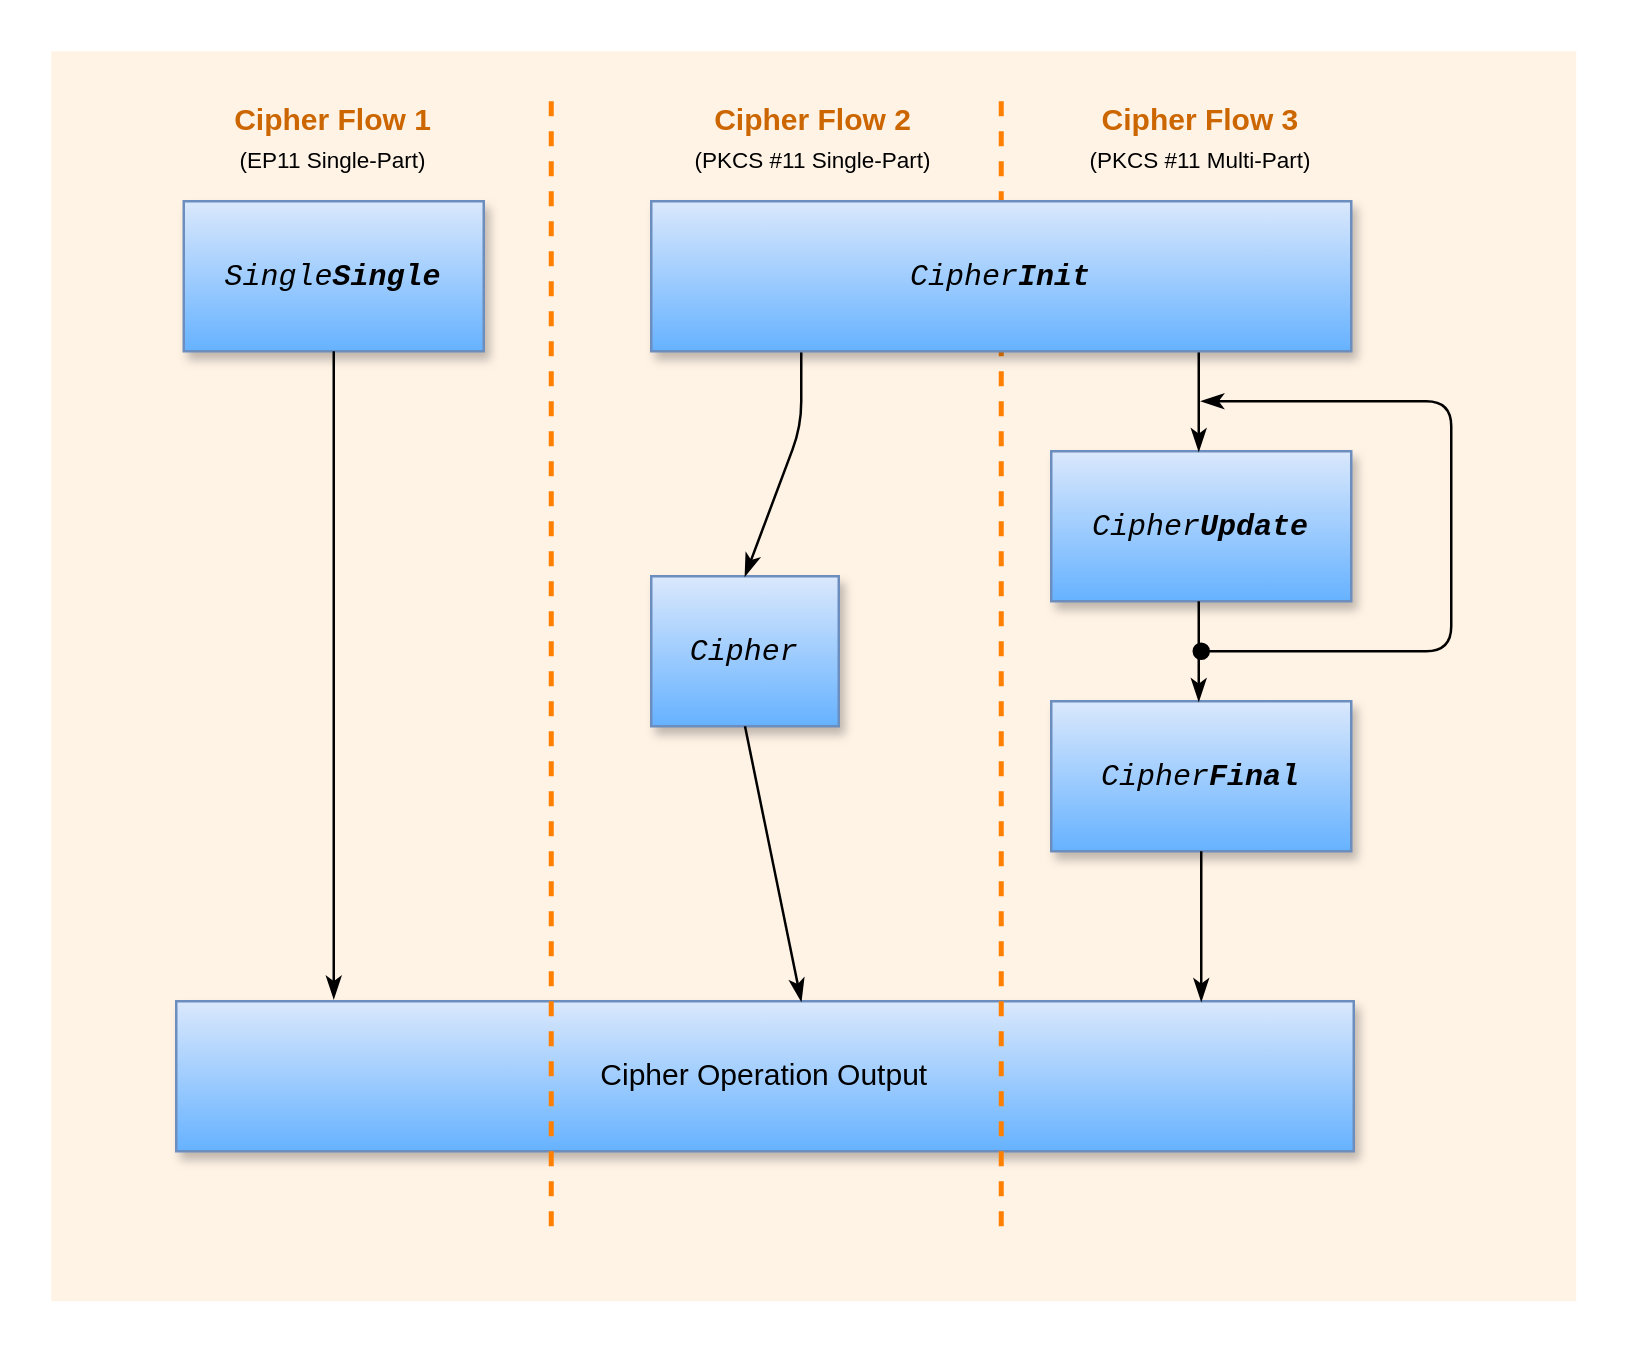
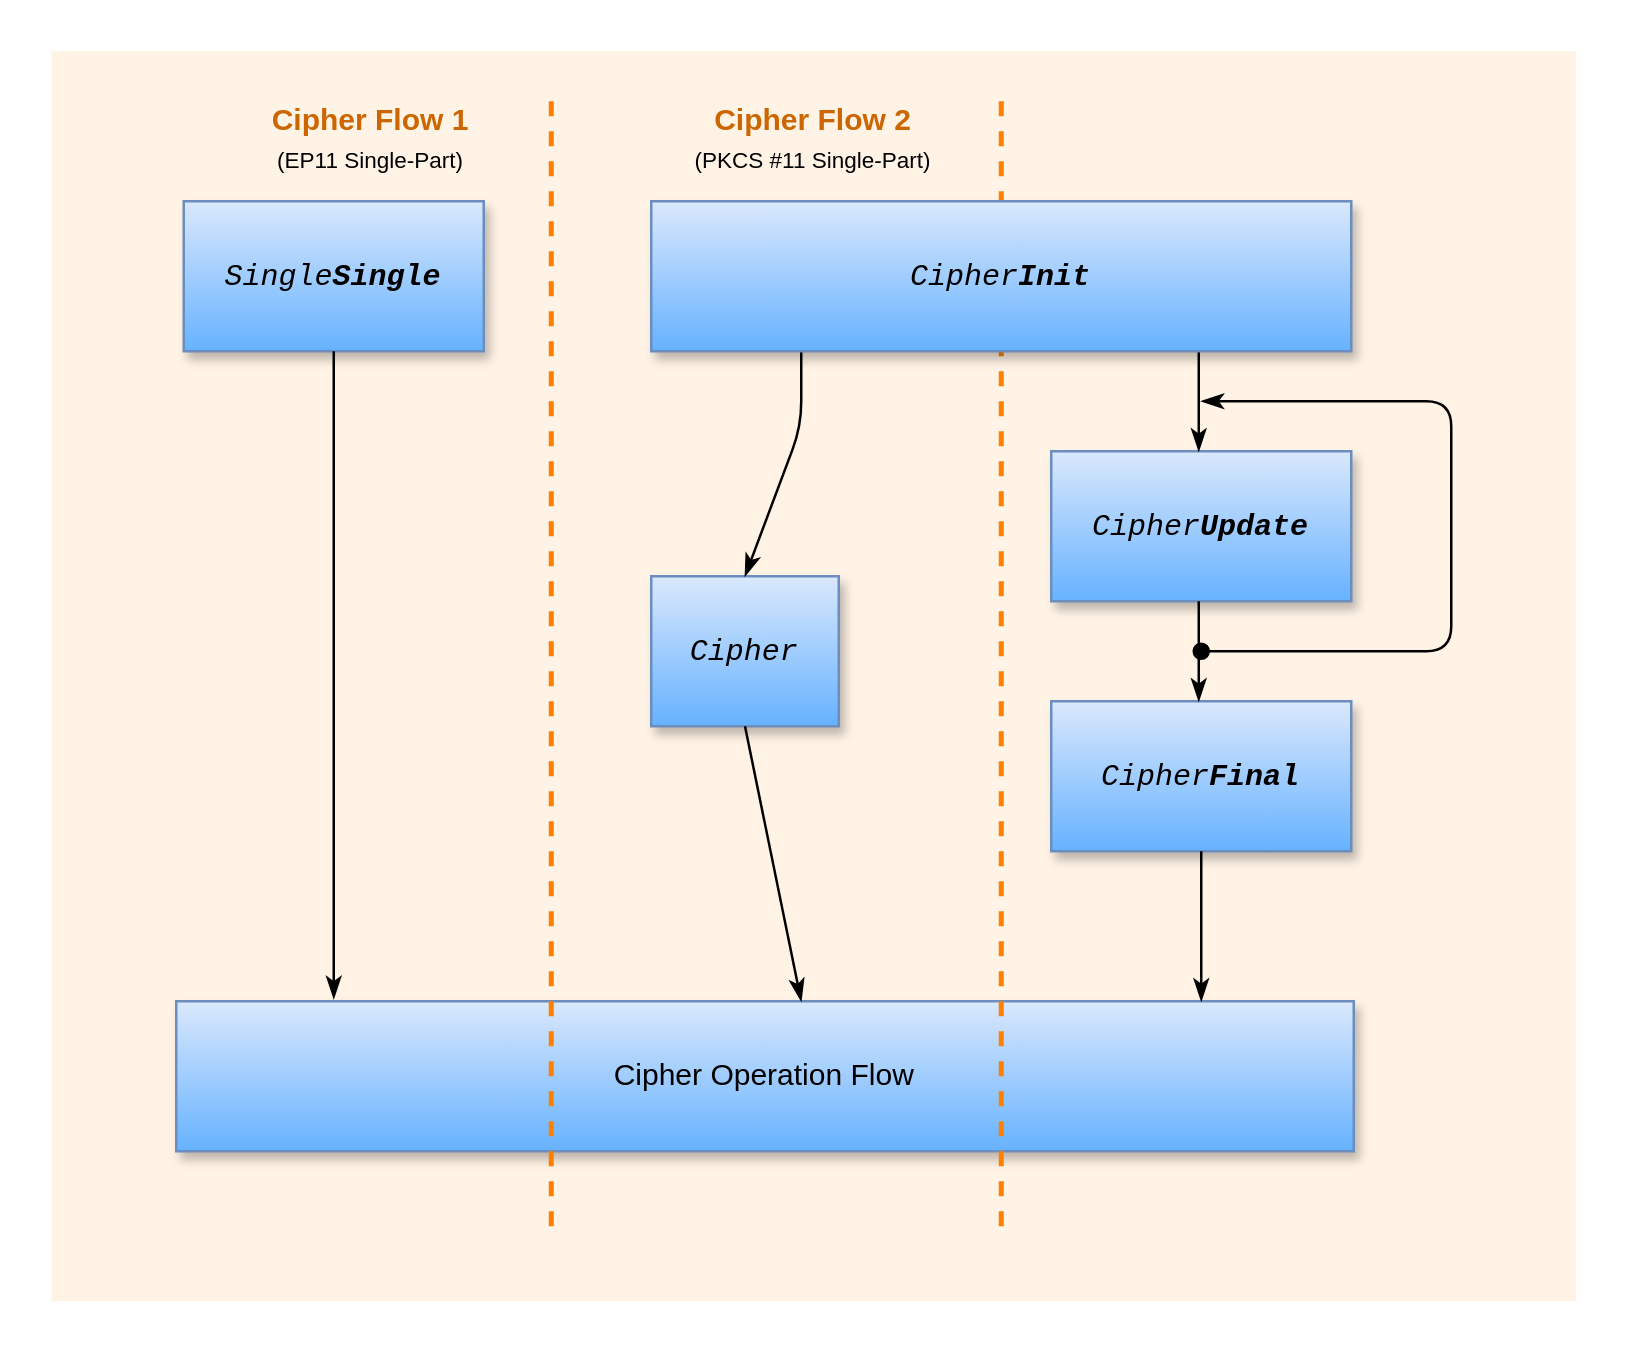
(334, 139) -> (371, 139)
(1201, 139) -> none
(765, 1076) -> (765, 1076)
